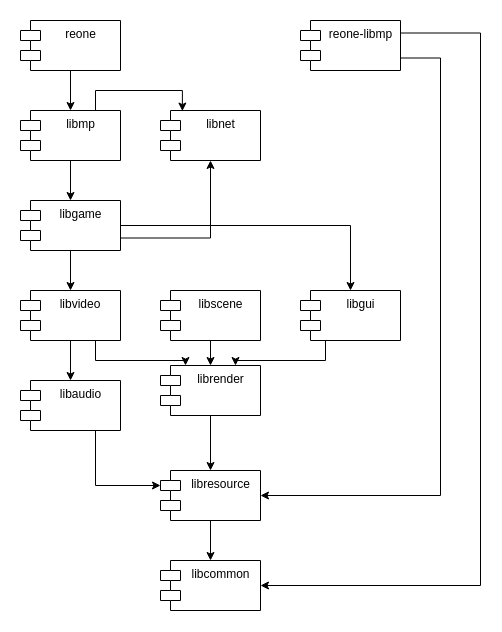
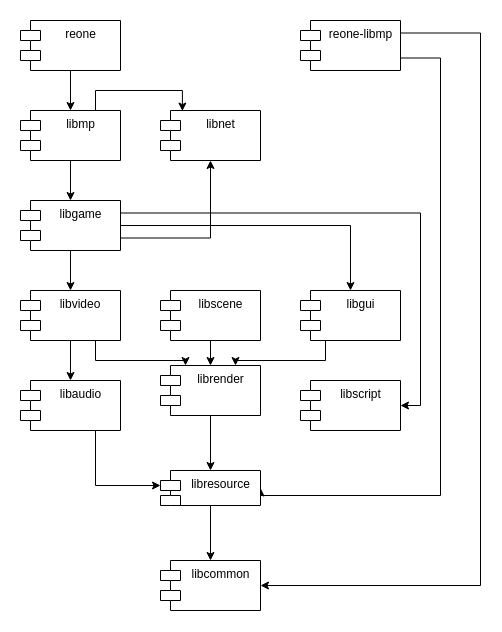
none -> (373, 213)
none -> (351, 406)
(211, 496) -> (211, 488)
